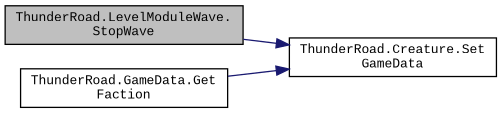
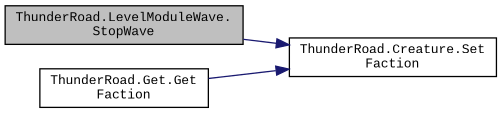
(393, 57) -> (393, 57)
(124, 88) -> (124, 88)
